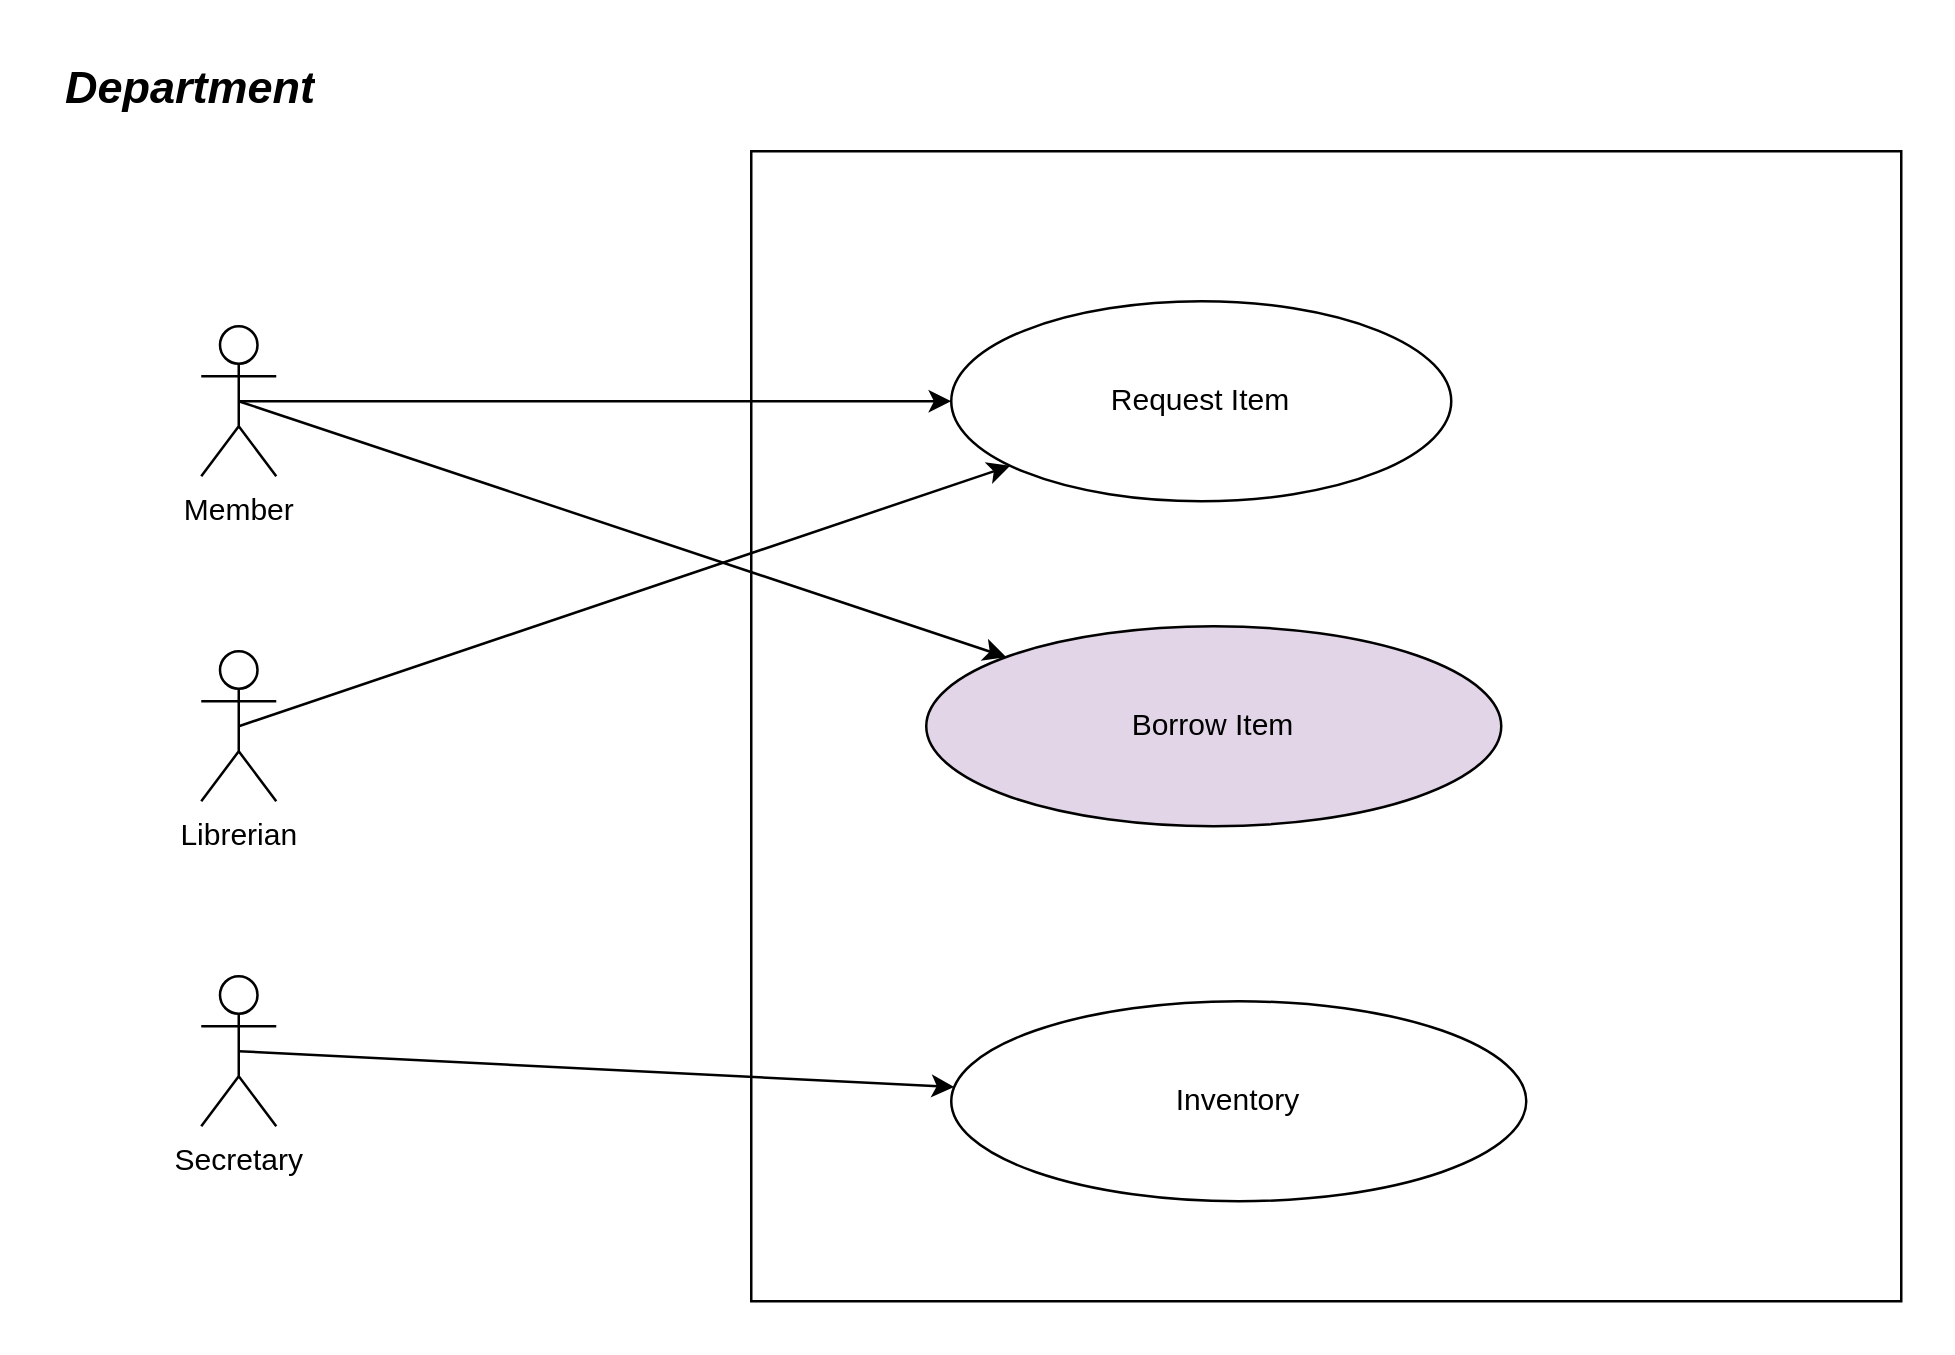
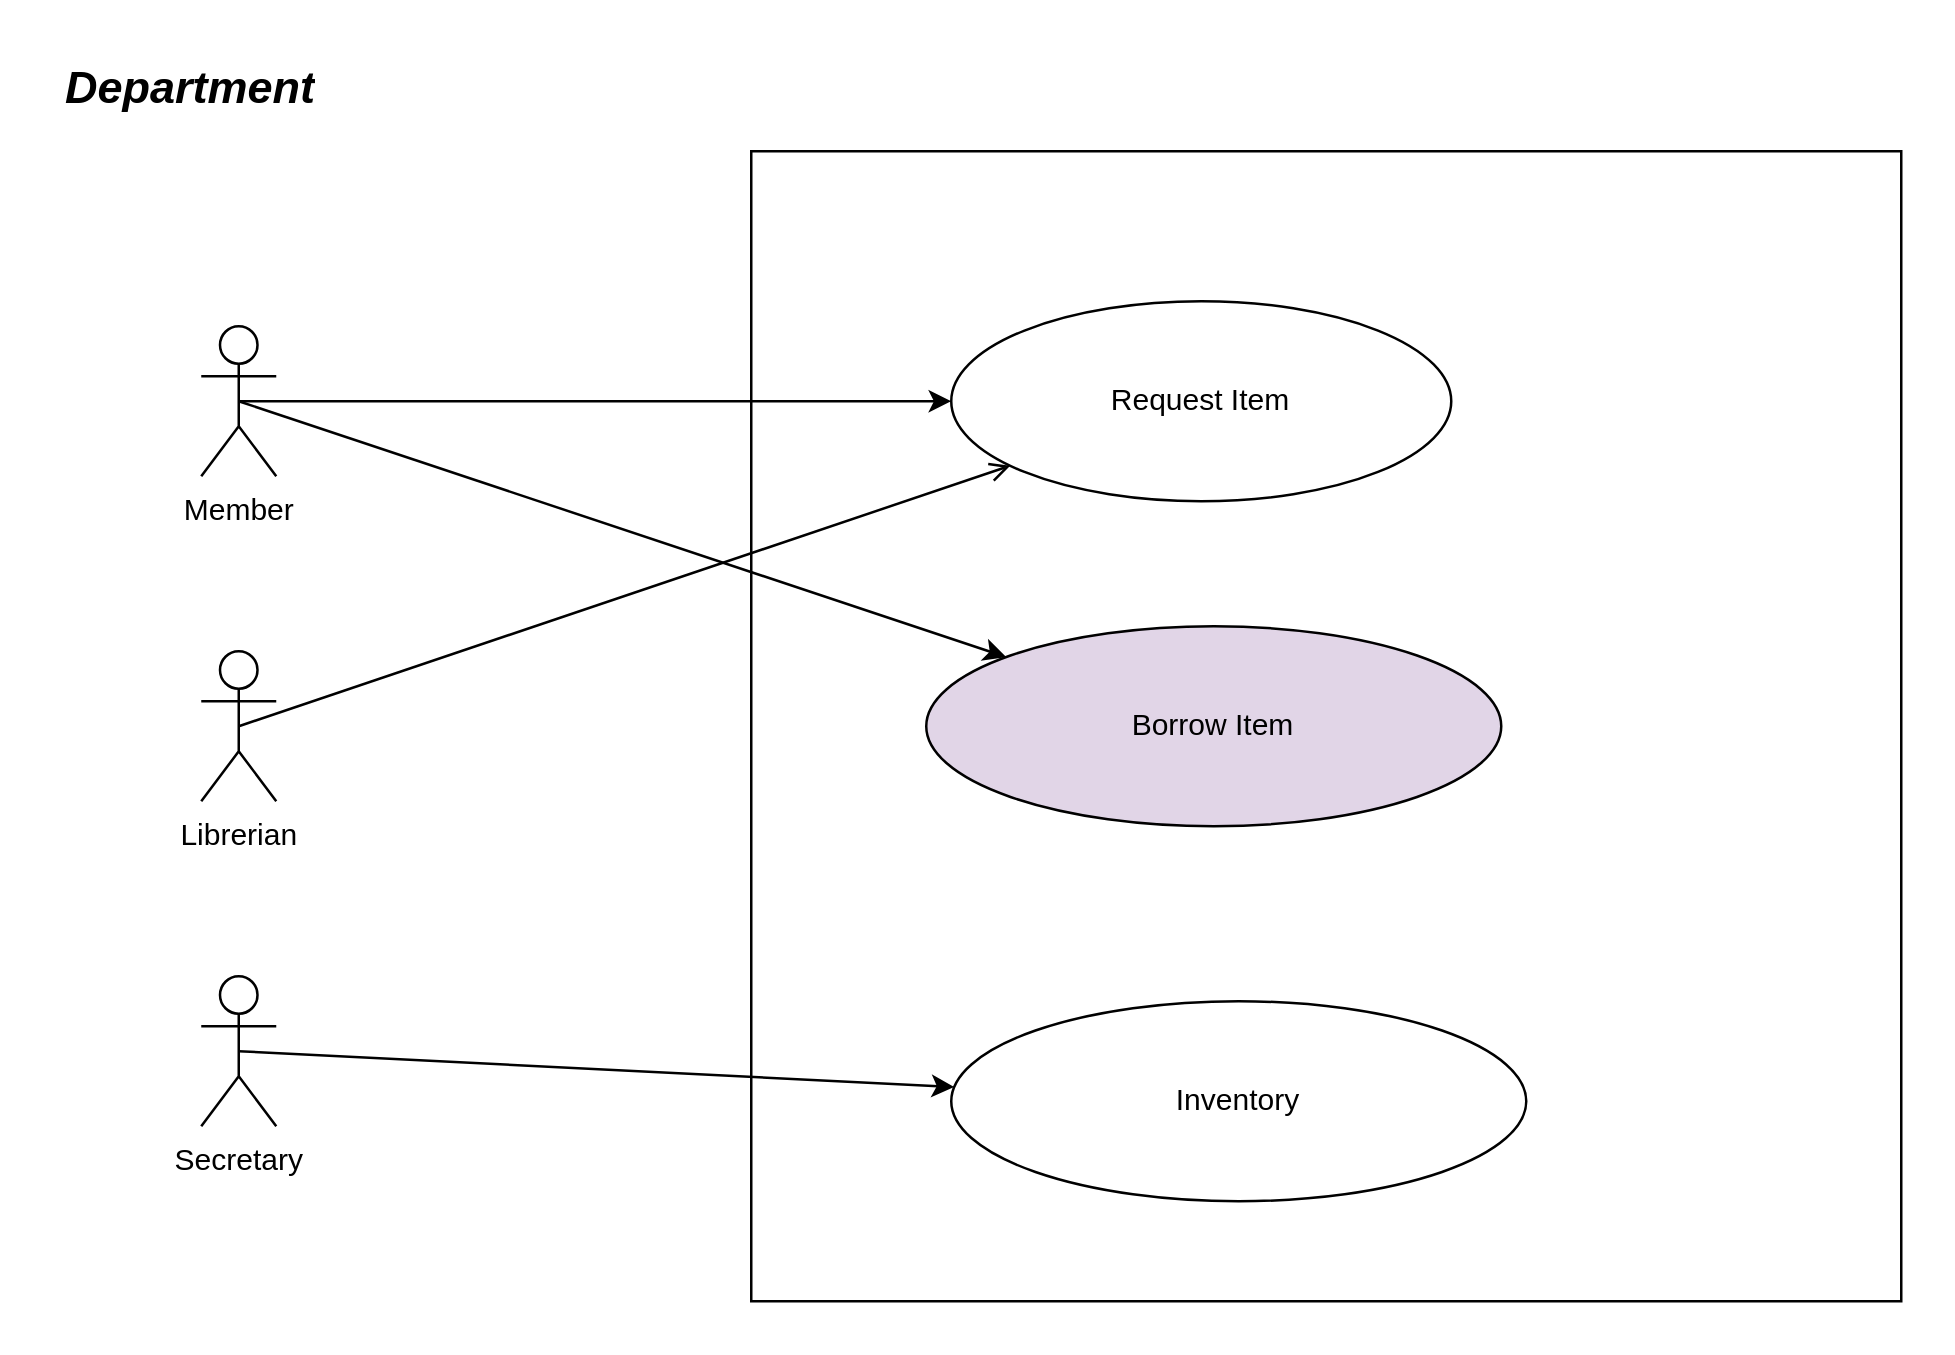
(993, 471) -> (996, 470)
